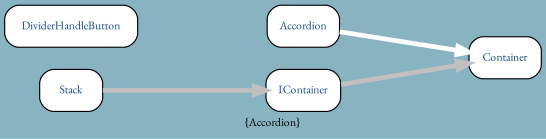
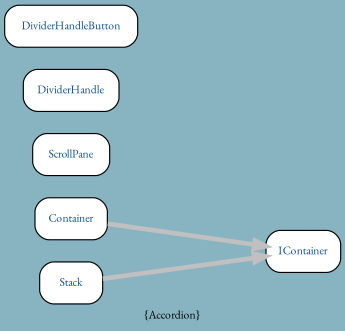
(303, 26) -> none
(399, 75) -> (181, 234)
none -> (71, 90)
none -> (71, 155)
